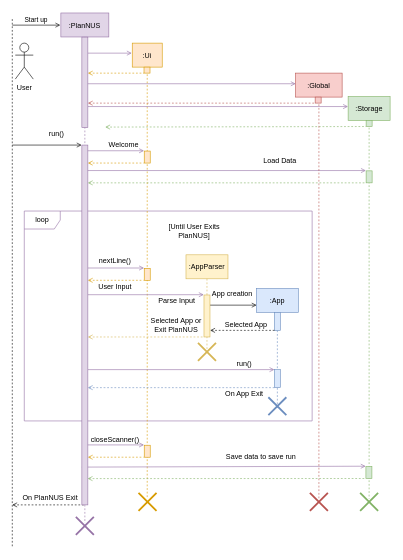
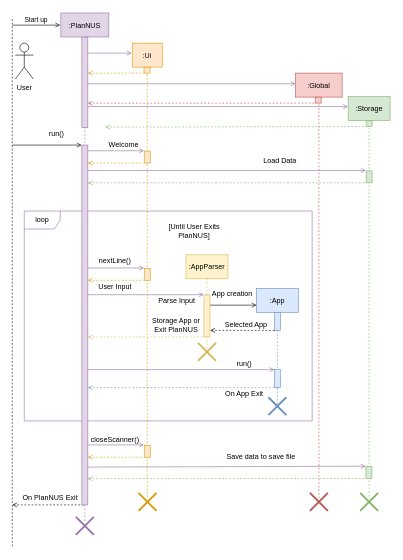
(176, 325) -> (176, 325)
(261, 457) -> (261, 457)
